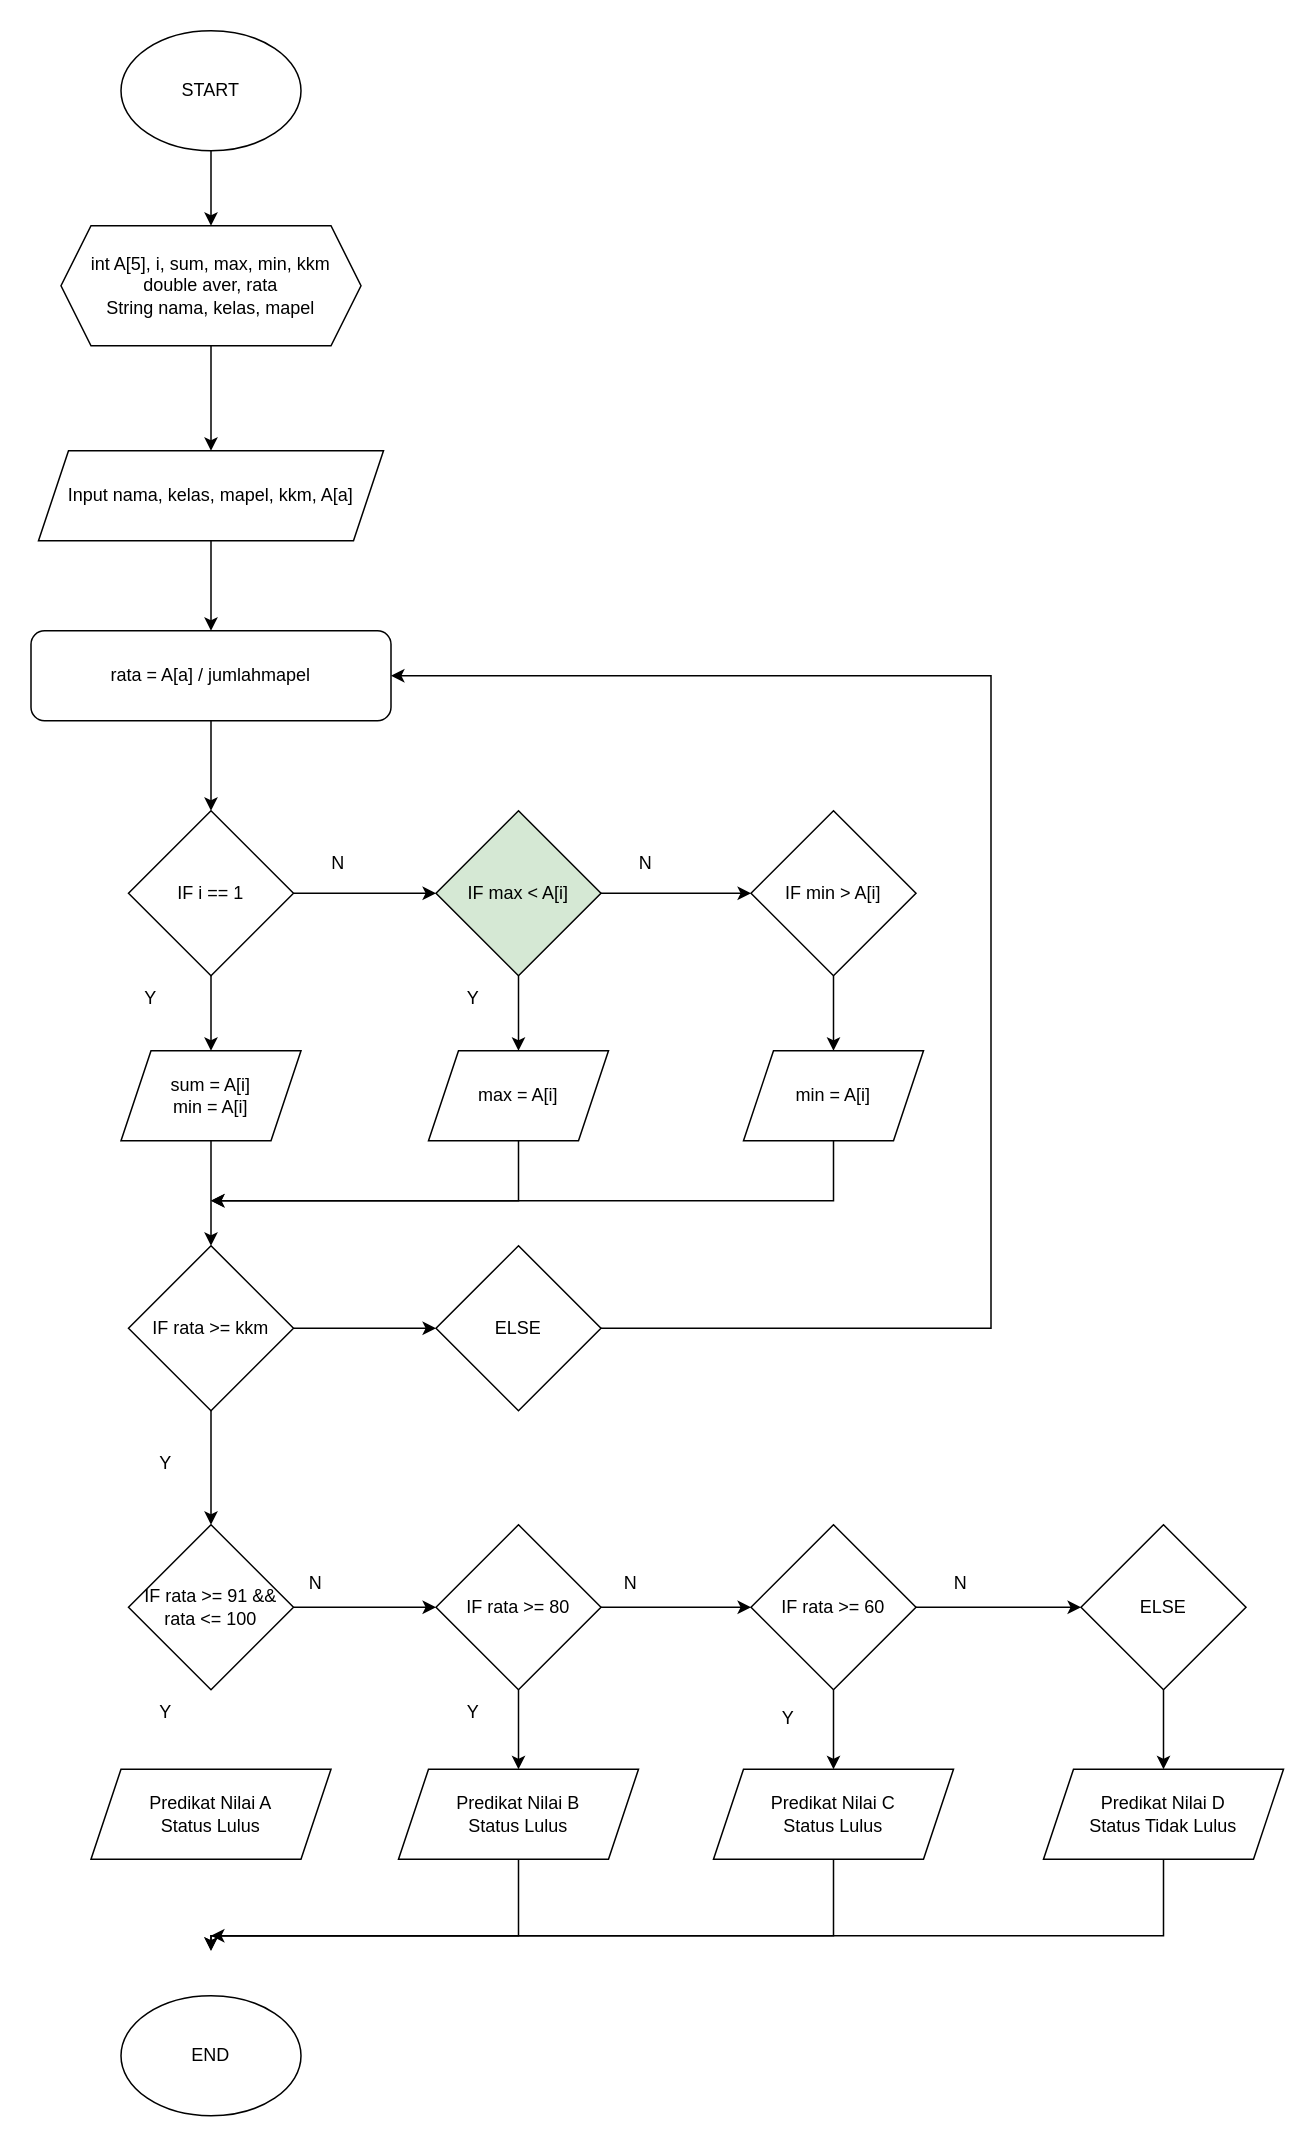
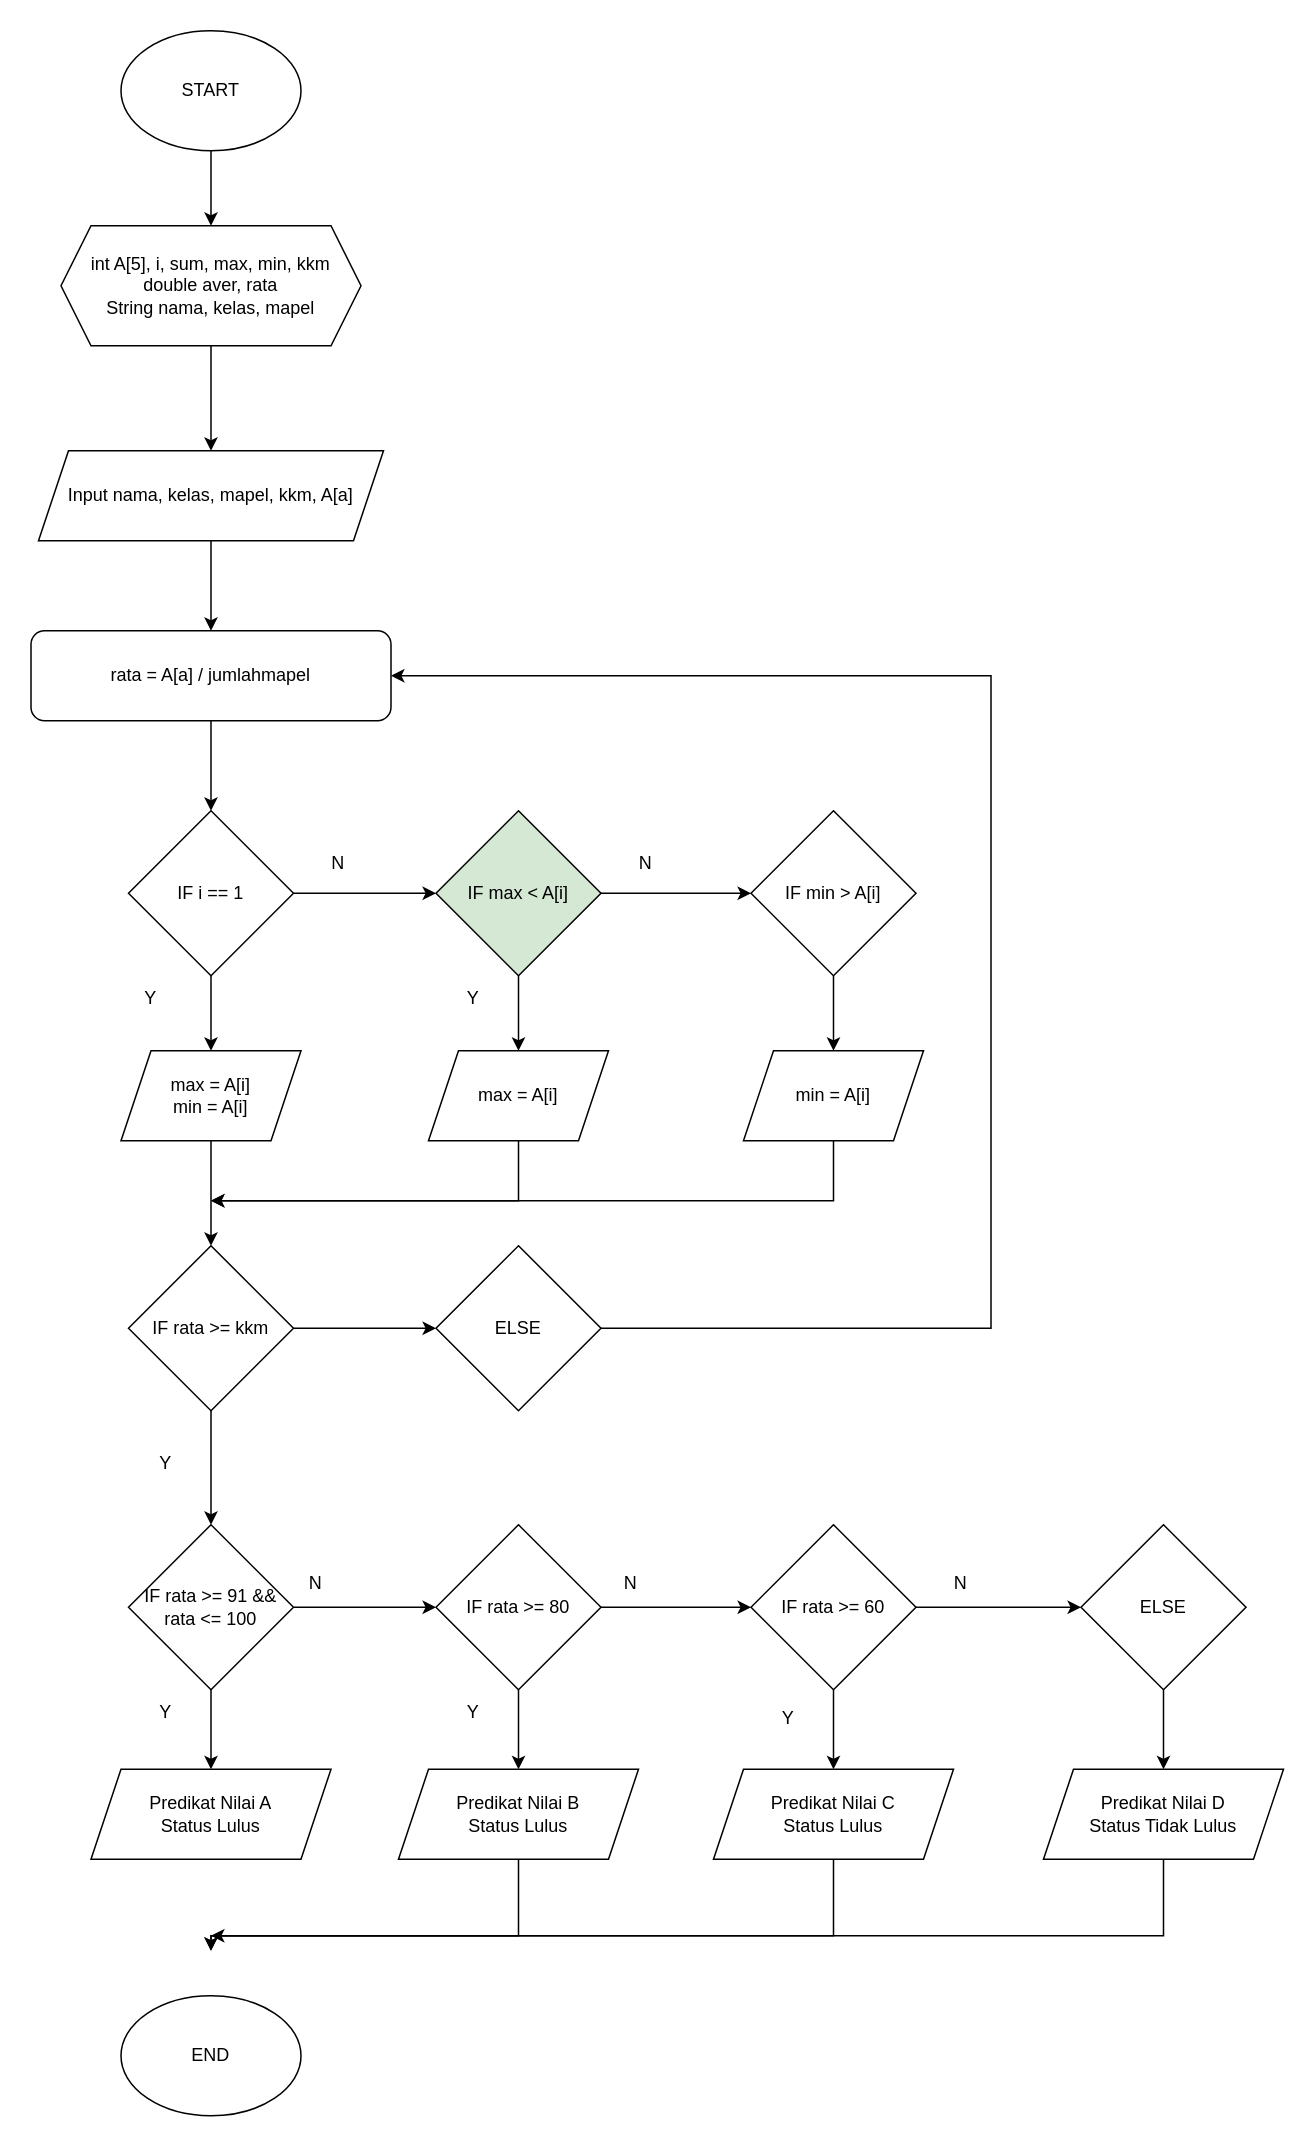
(211, 1096) -> (211, 1096)
none -> (211, 1724)
